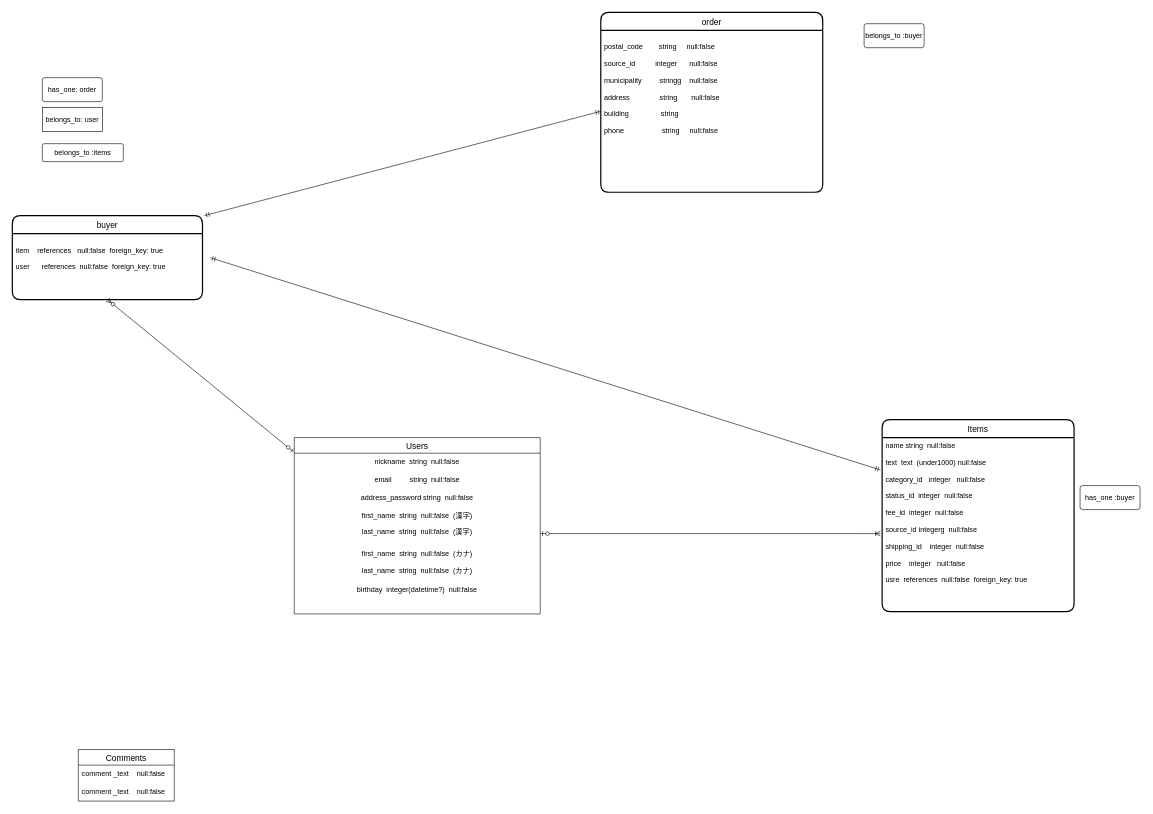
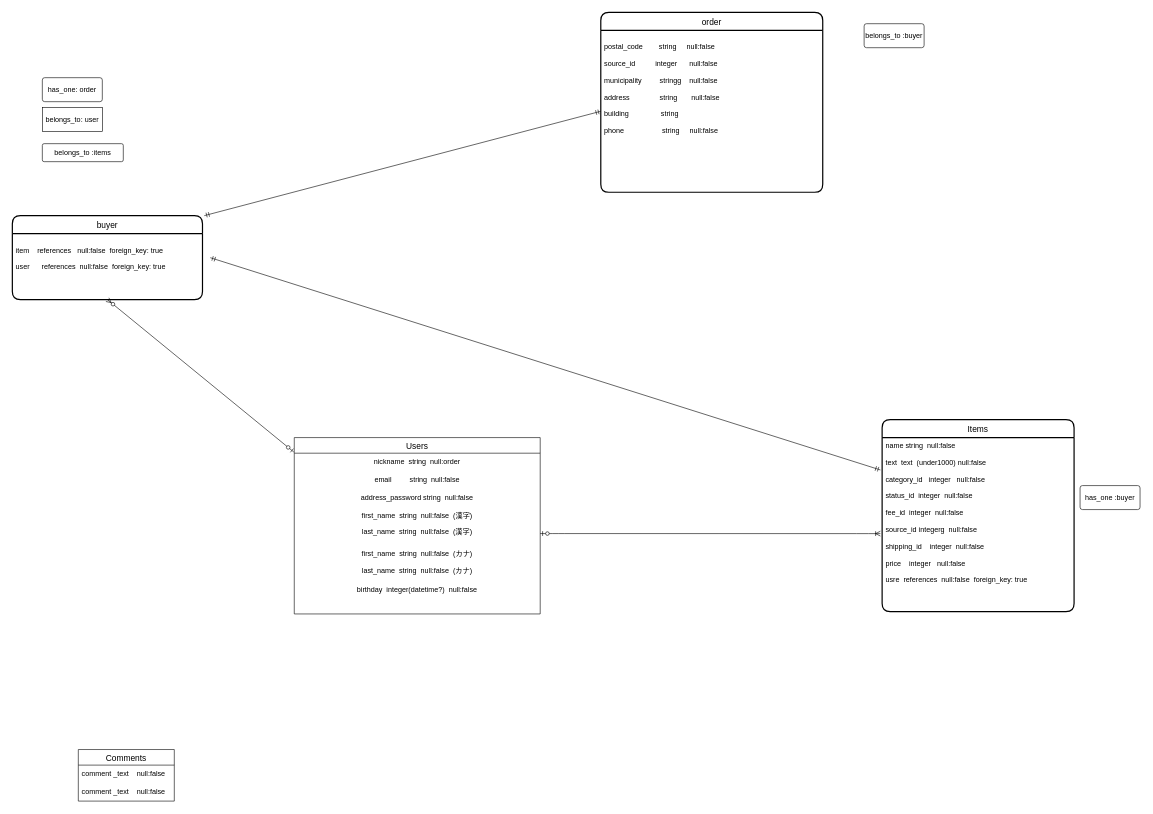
(417, 461) -> (417, 461)
